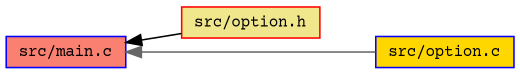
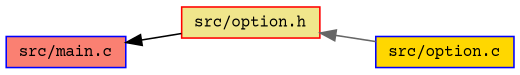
(258, 52) -> (356, 38)
